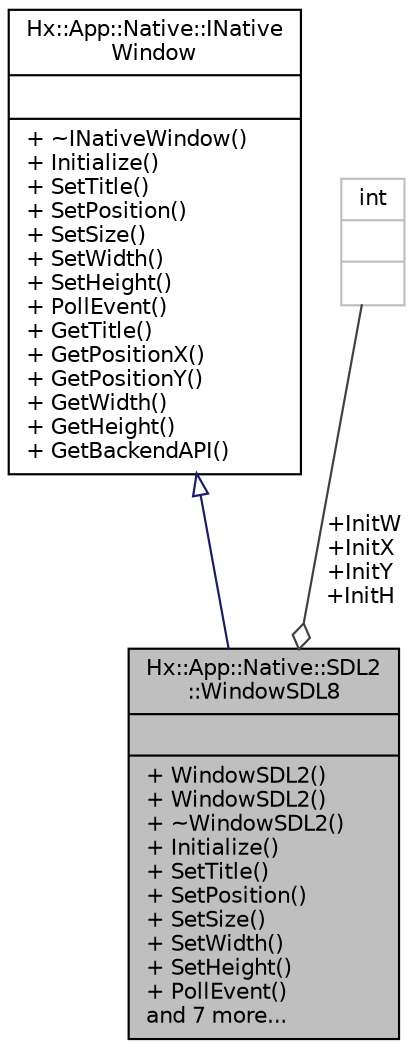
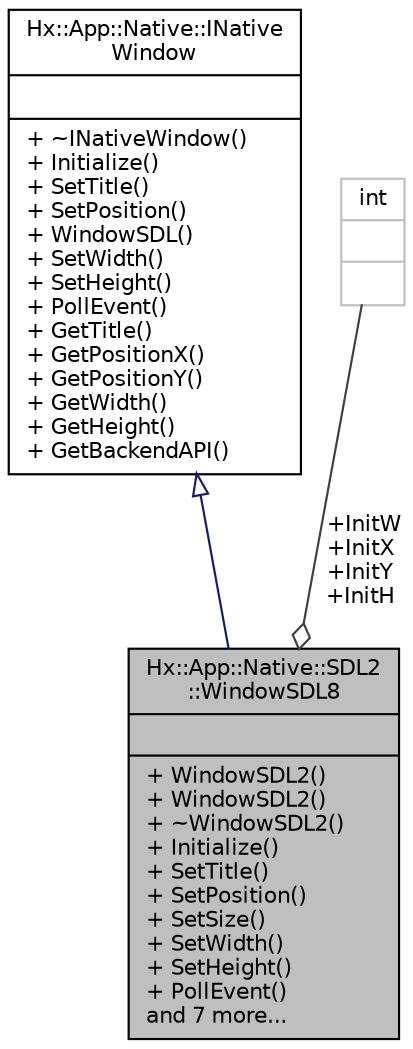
(86, 235) -> (110, 235)
